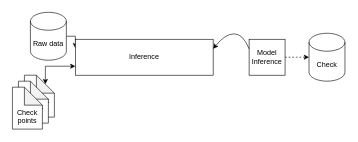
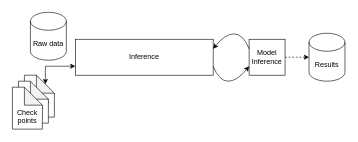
(75, 39) -> none
(327, 65) -> (327, 65)
none -> (232, 81)
